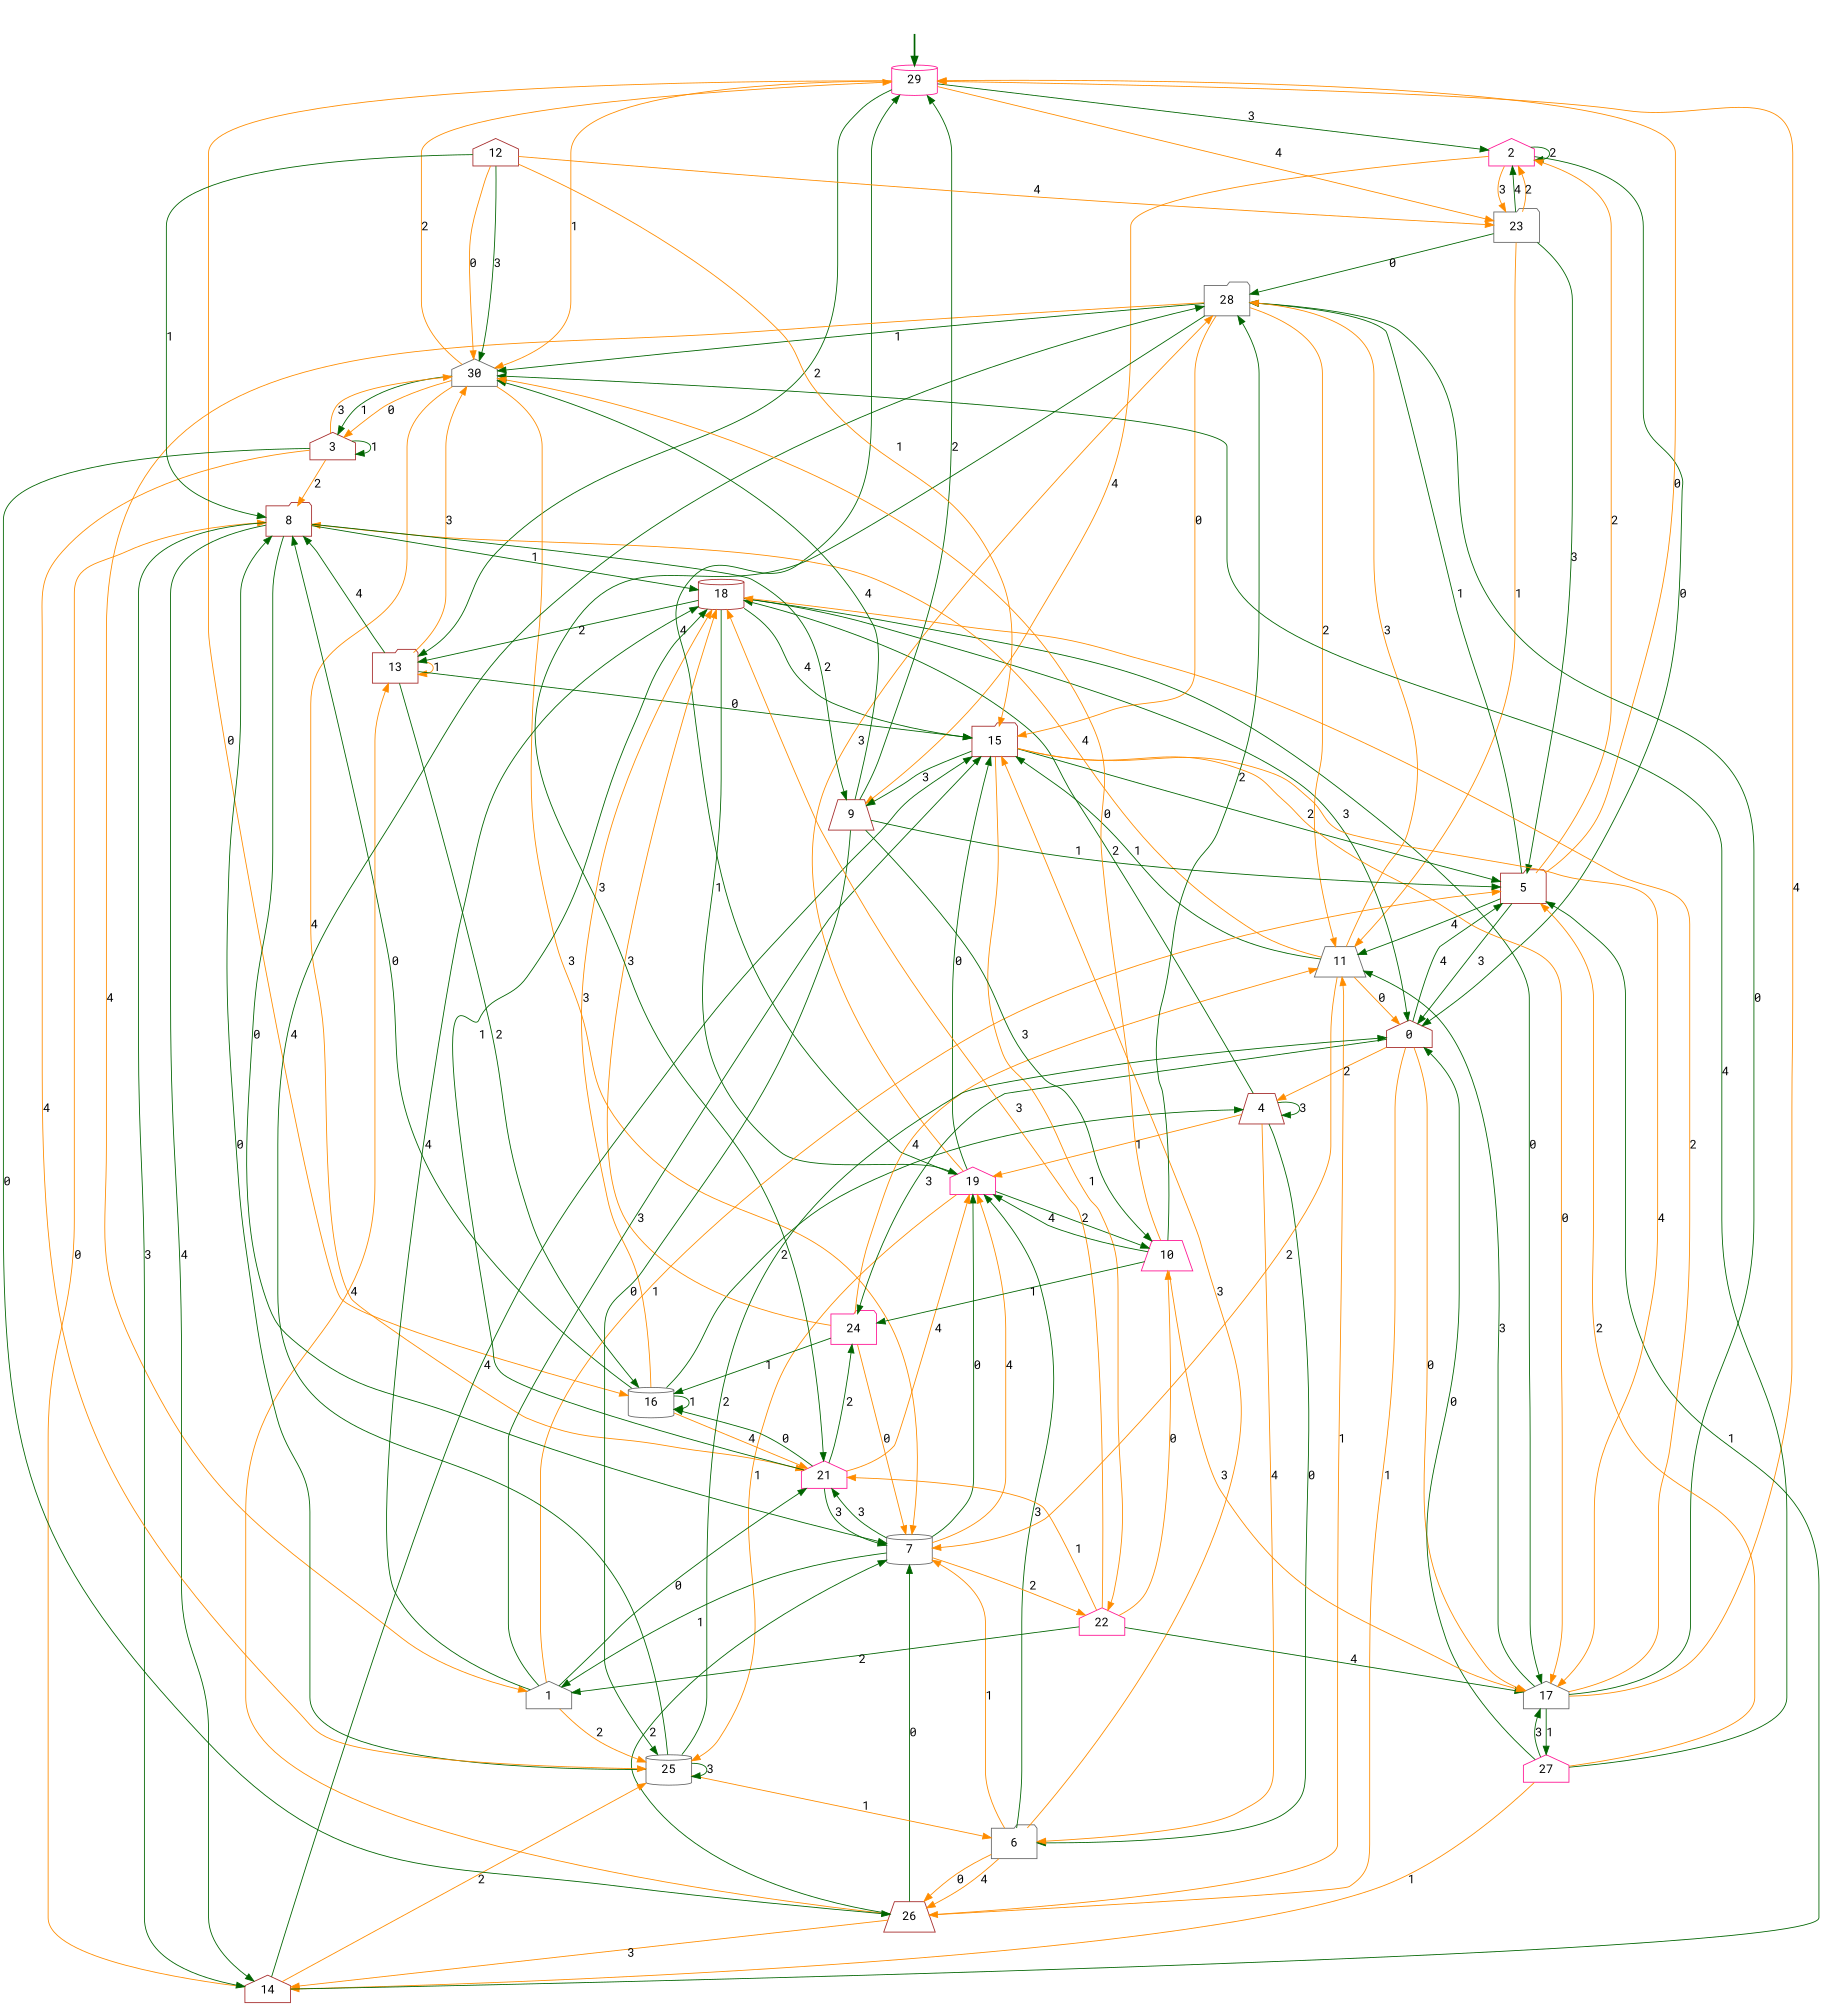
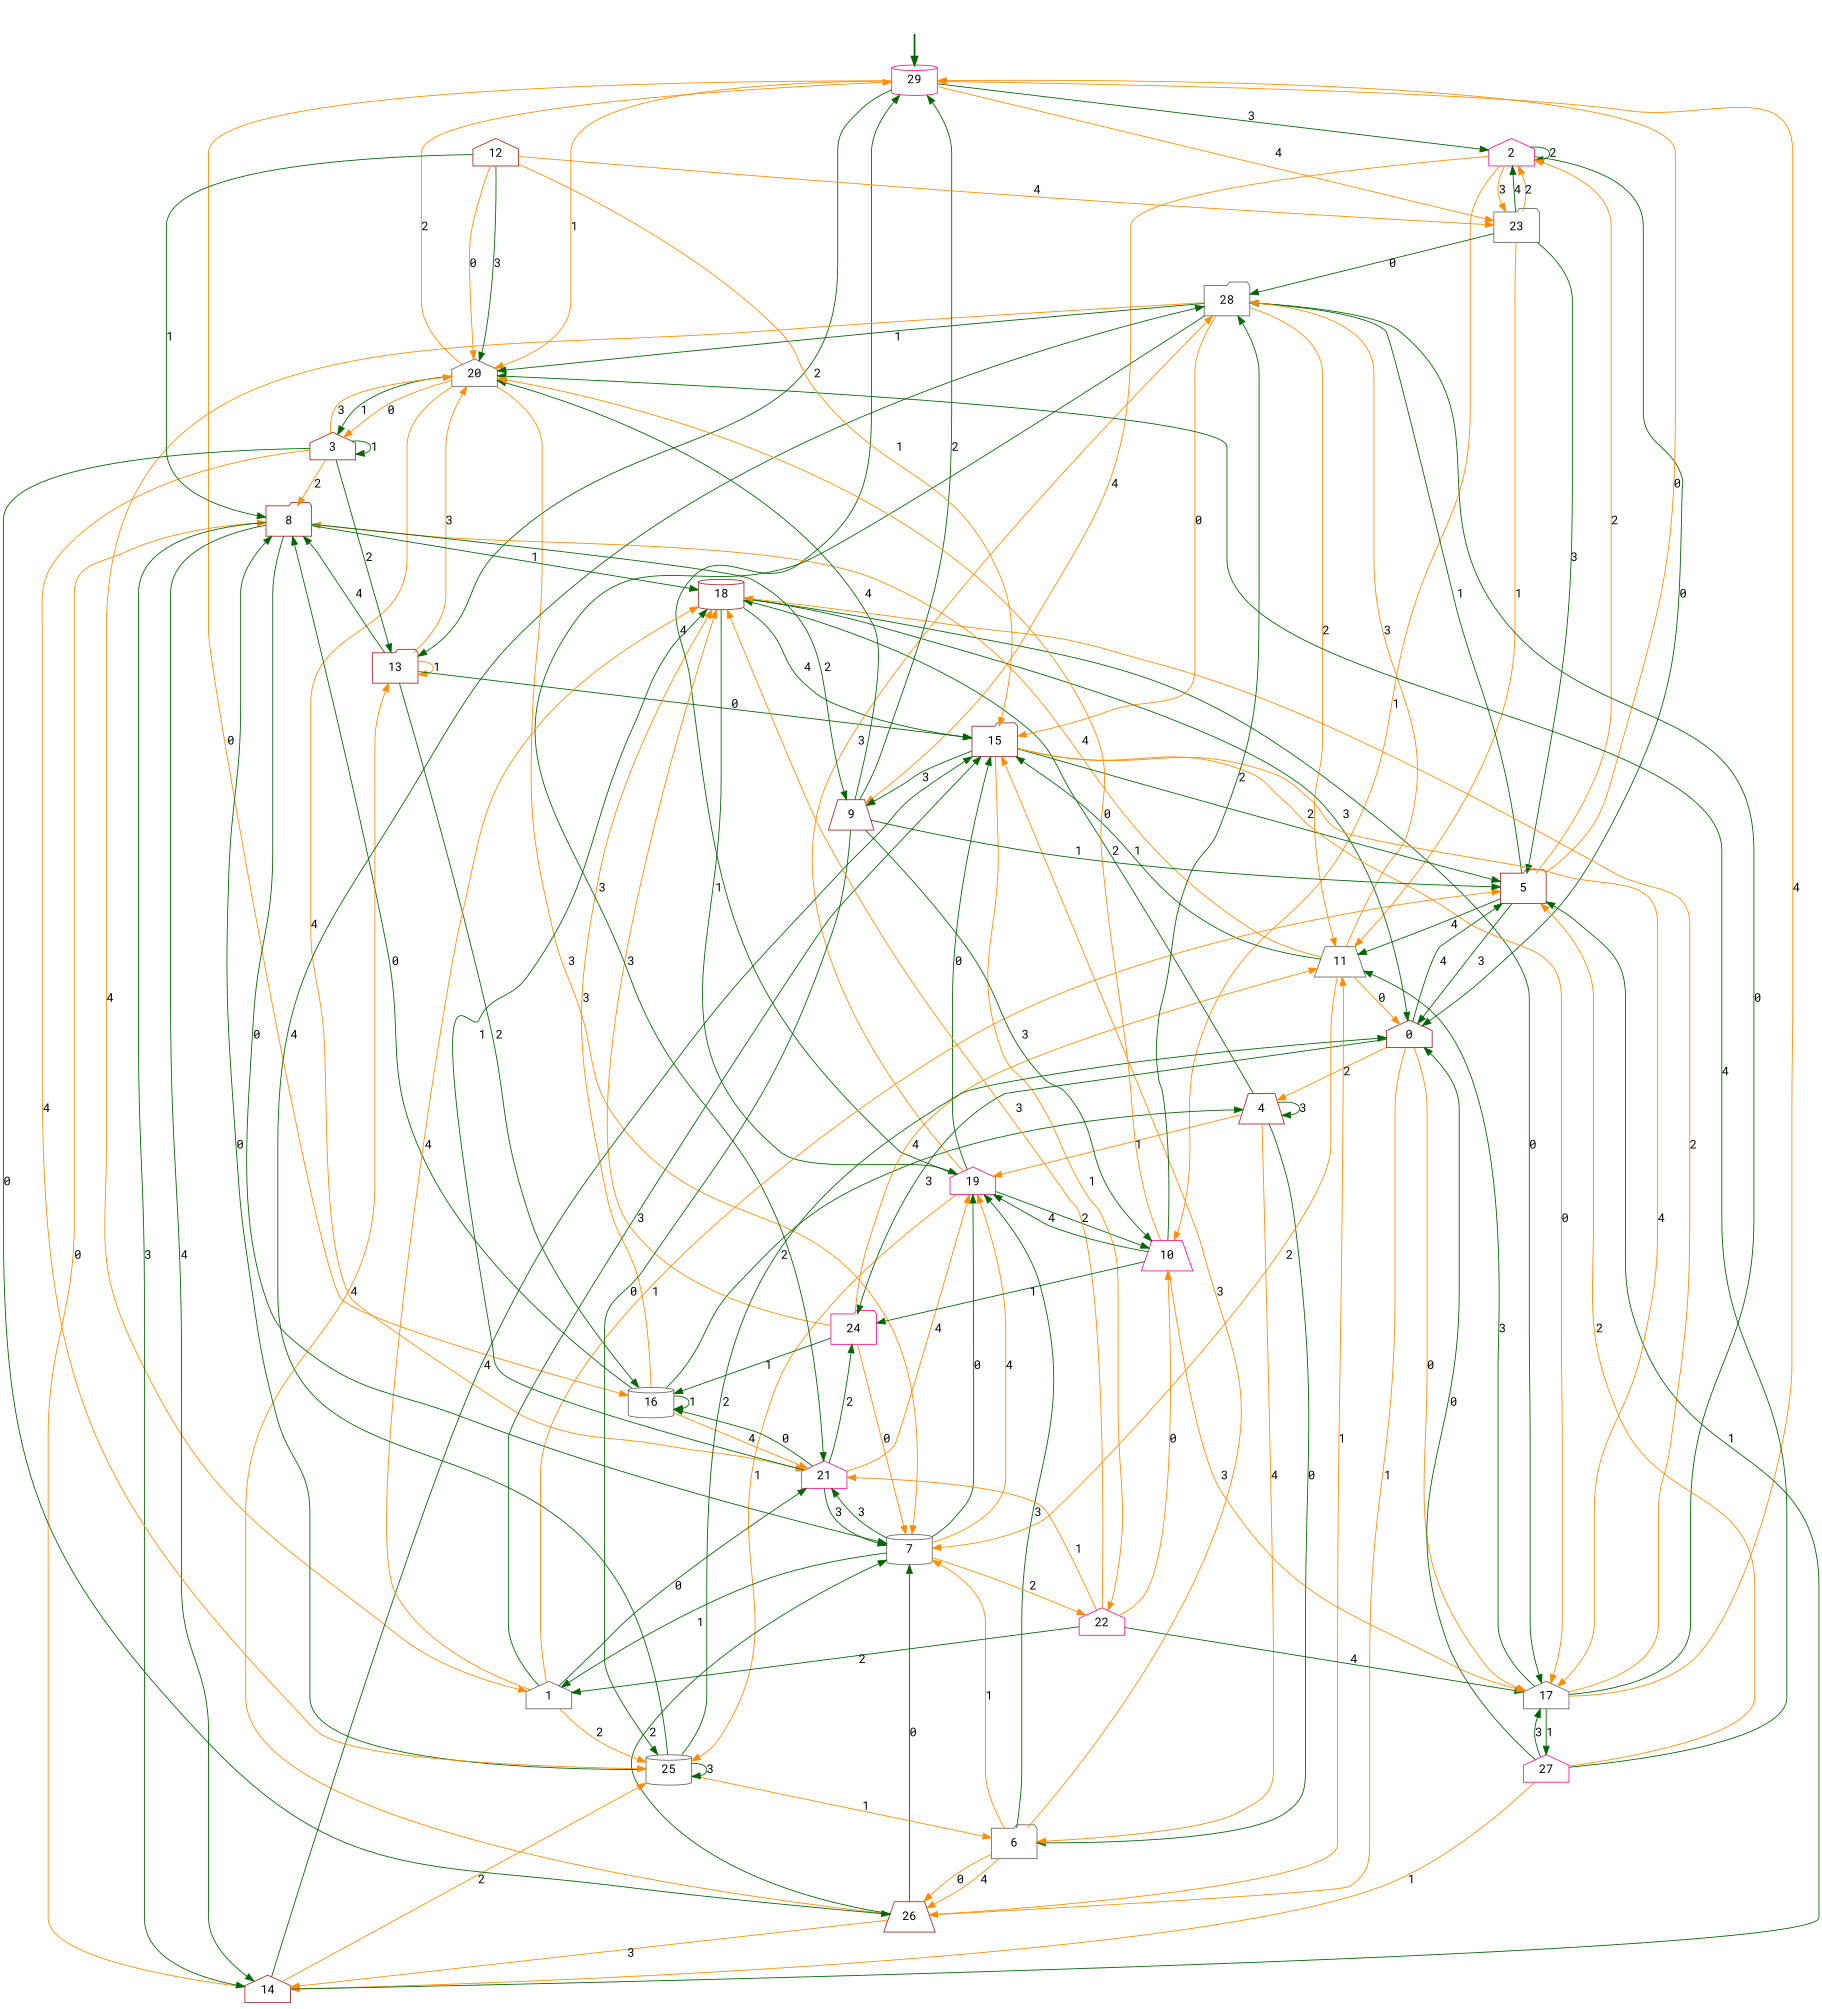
(475, 374) -> (475, 374)
(562, 630) -> (362, 552)
none -> (1389, 720)
(424, 1139) -> (424, 1139)
